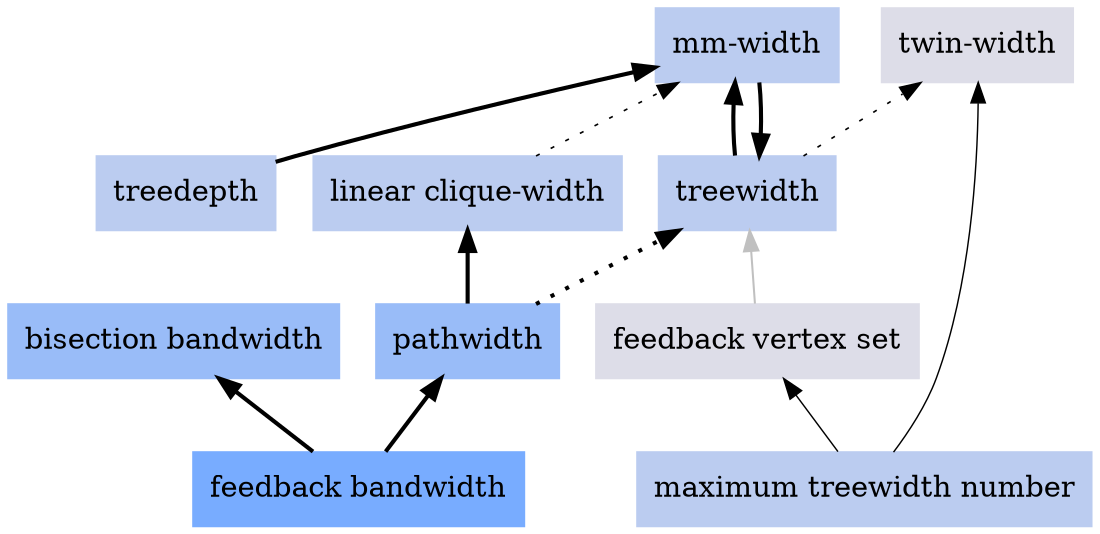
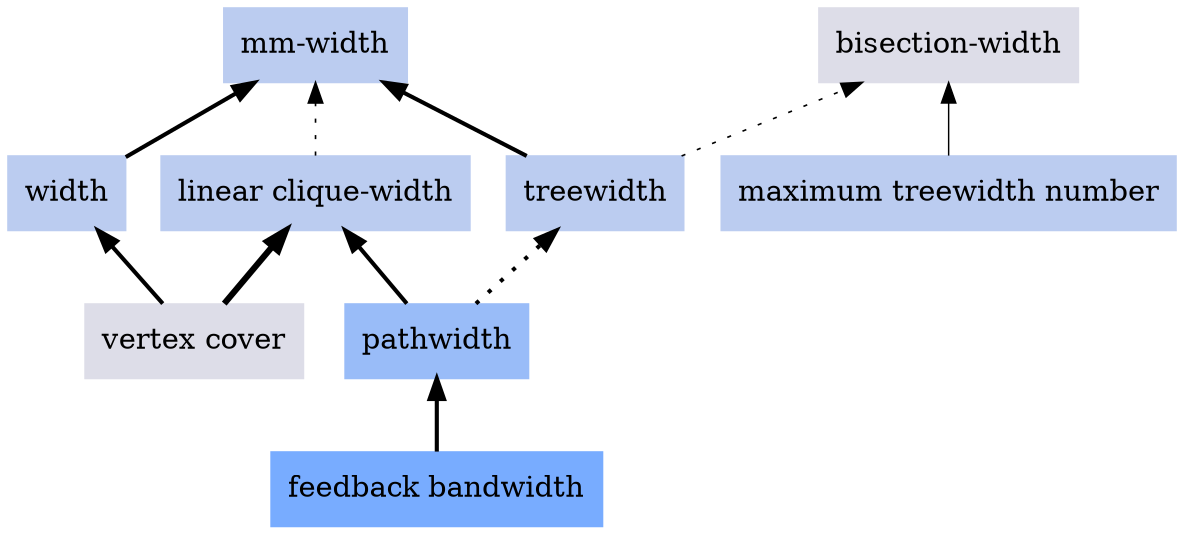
(977, 45) -> (949, 45)
(761, 109) -> none
(186, 193) -> (67, 193)
(174, 341) -> none
none -> (194, 341)
(757, 341) -> none
